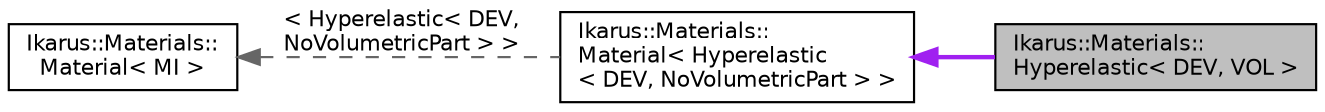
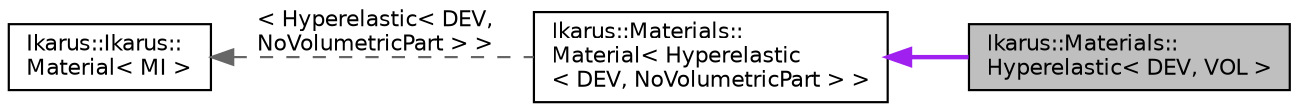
(123, 57) -> (110, 57)
